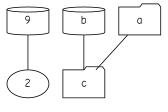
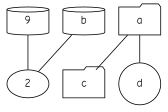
(84, 52) -> (55, 53)
none -> (140, 84)
